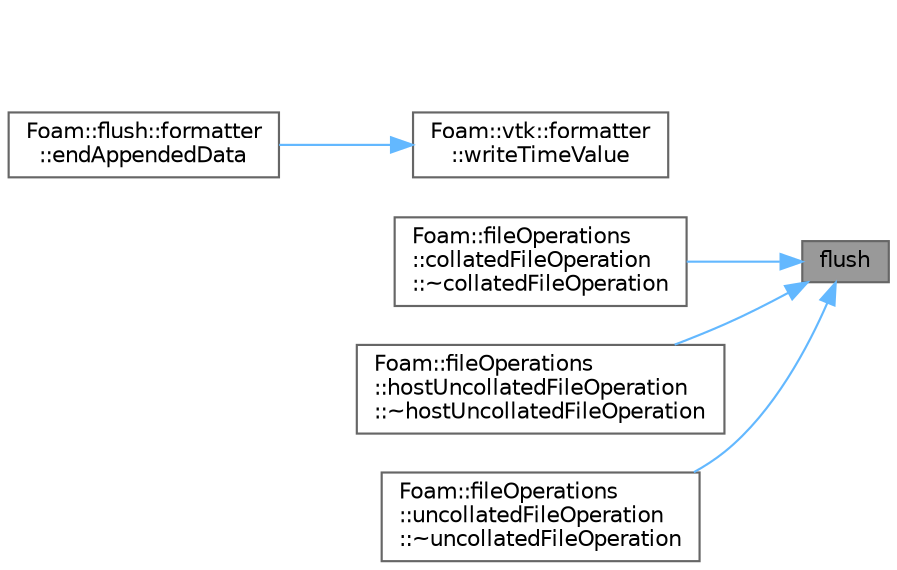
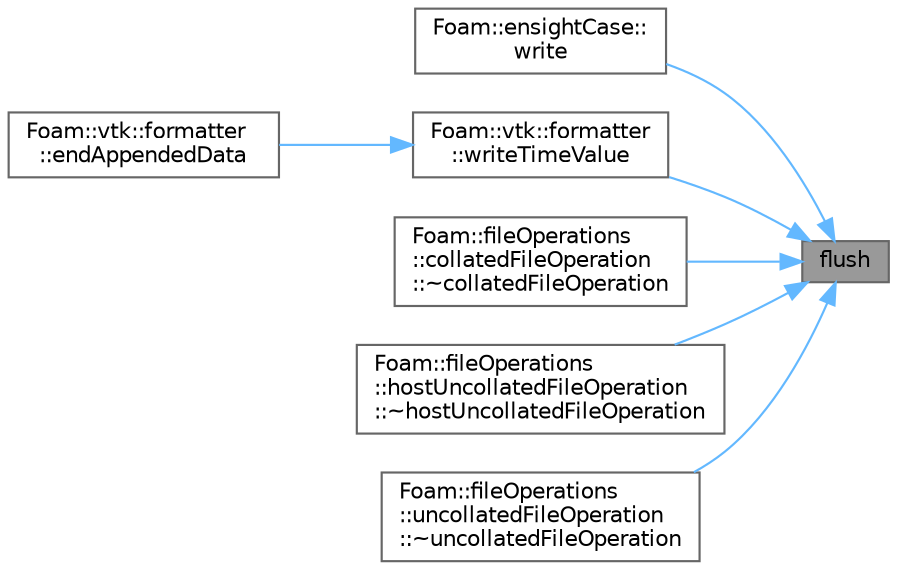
none -> (541, 41)
(144, 145) -> (144, 145)
none -> (732, 200)
